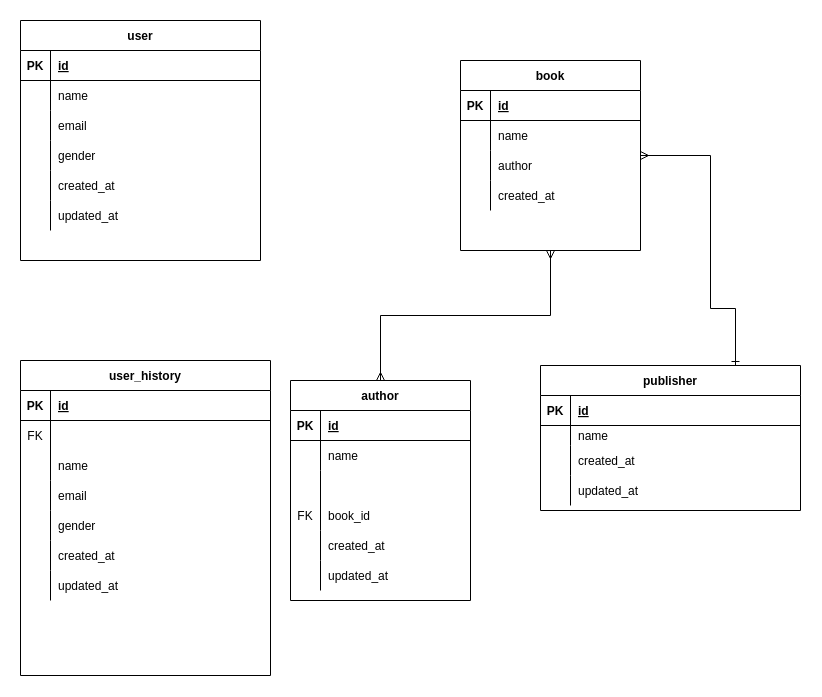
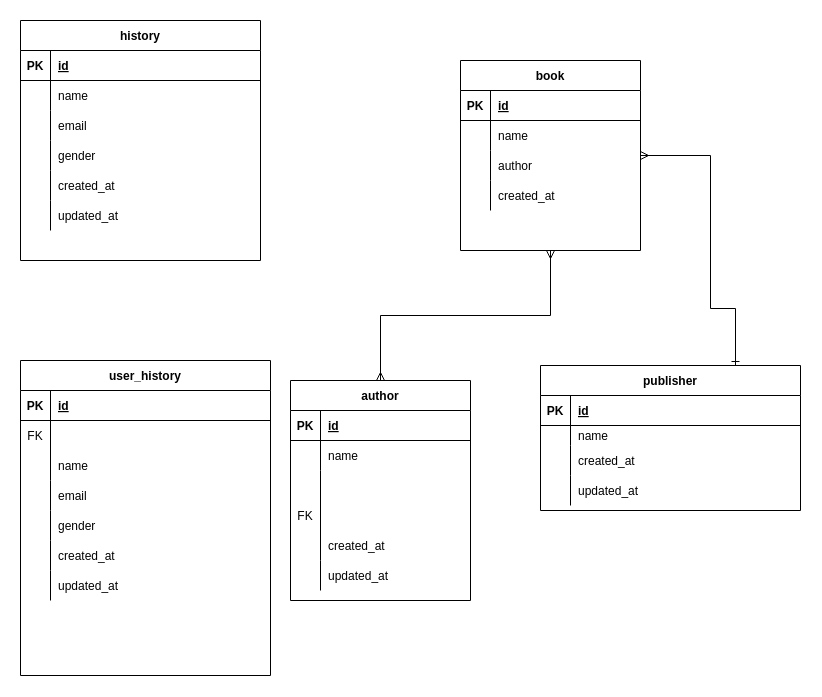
(140, 36) -> (140, 36)
(396, 516) -> none
